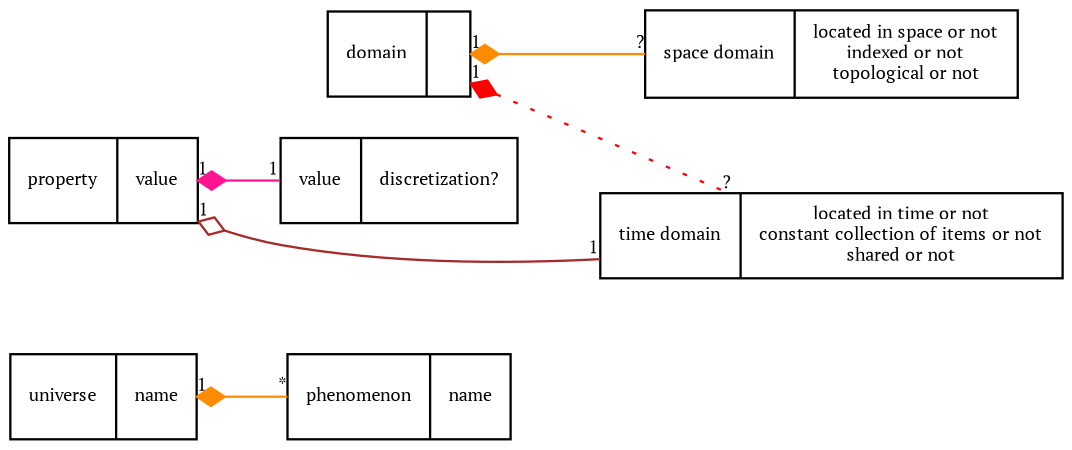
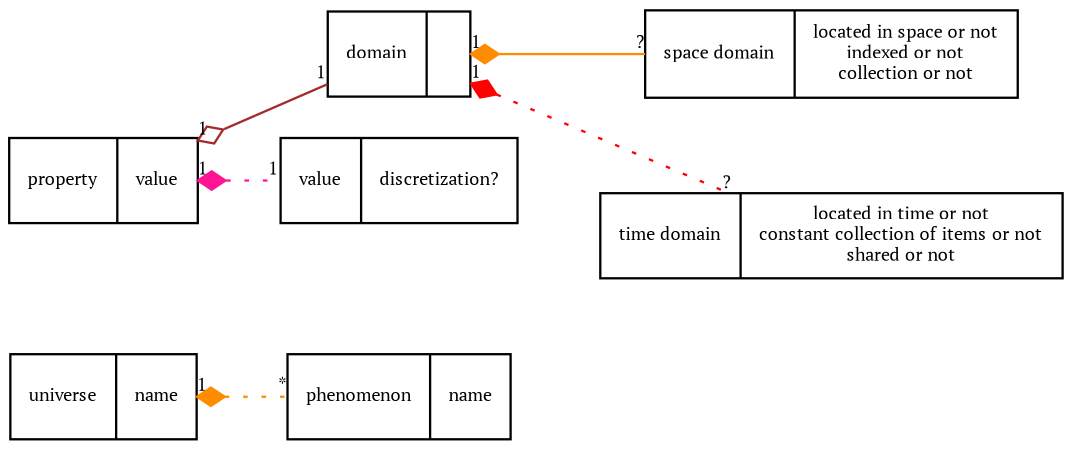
(906, 74) -> (906, 74)
(253, 181) -> (253, 181)
(411, 259) -> (276, 107)
(256, 397) -> (256, 397)
